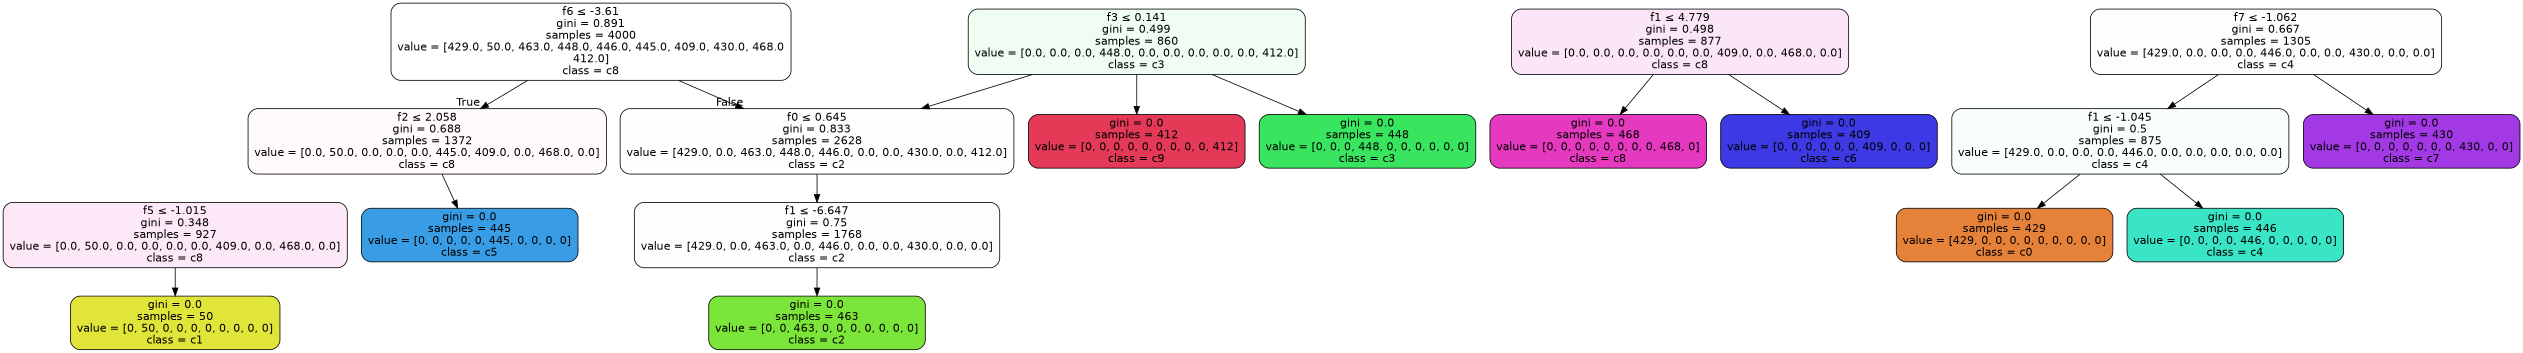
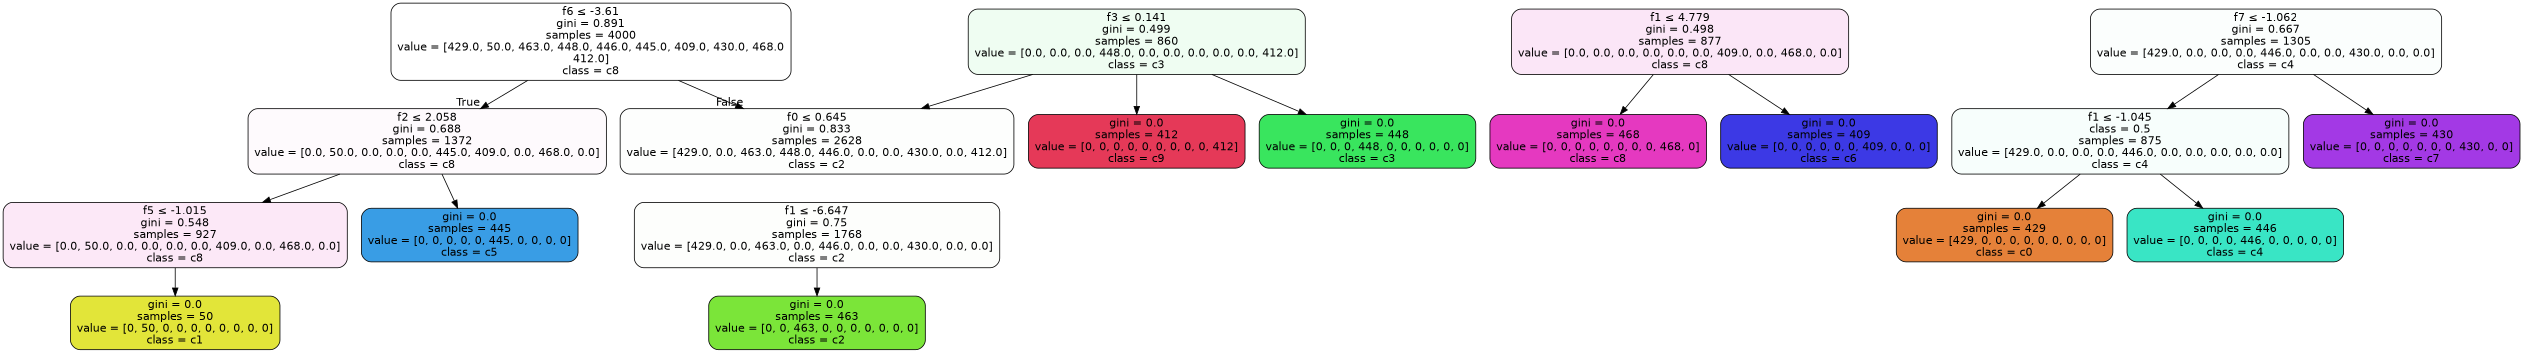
(2120, 129) -> (2120, 129)
(817, 184) -> none
none -> (305, 187)
(175, 223) -> (175, 223)
